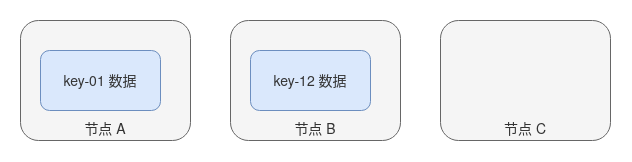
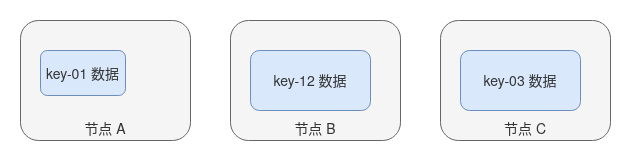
(101, 81) -> (83, 73)
none -> (521, 81)
